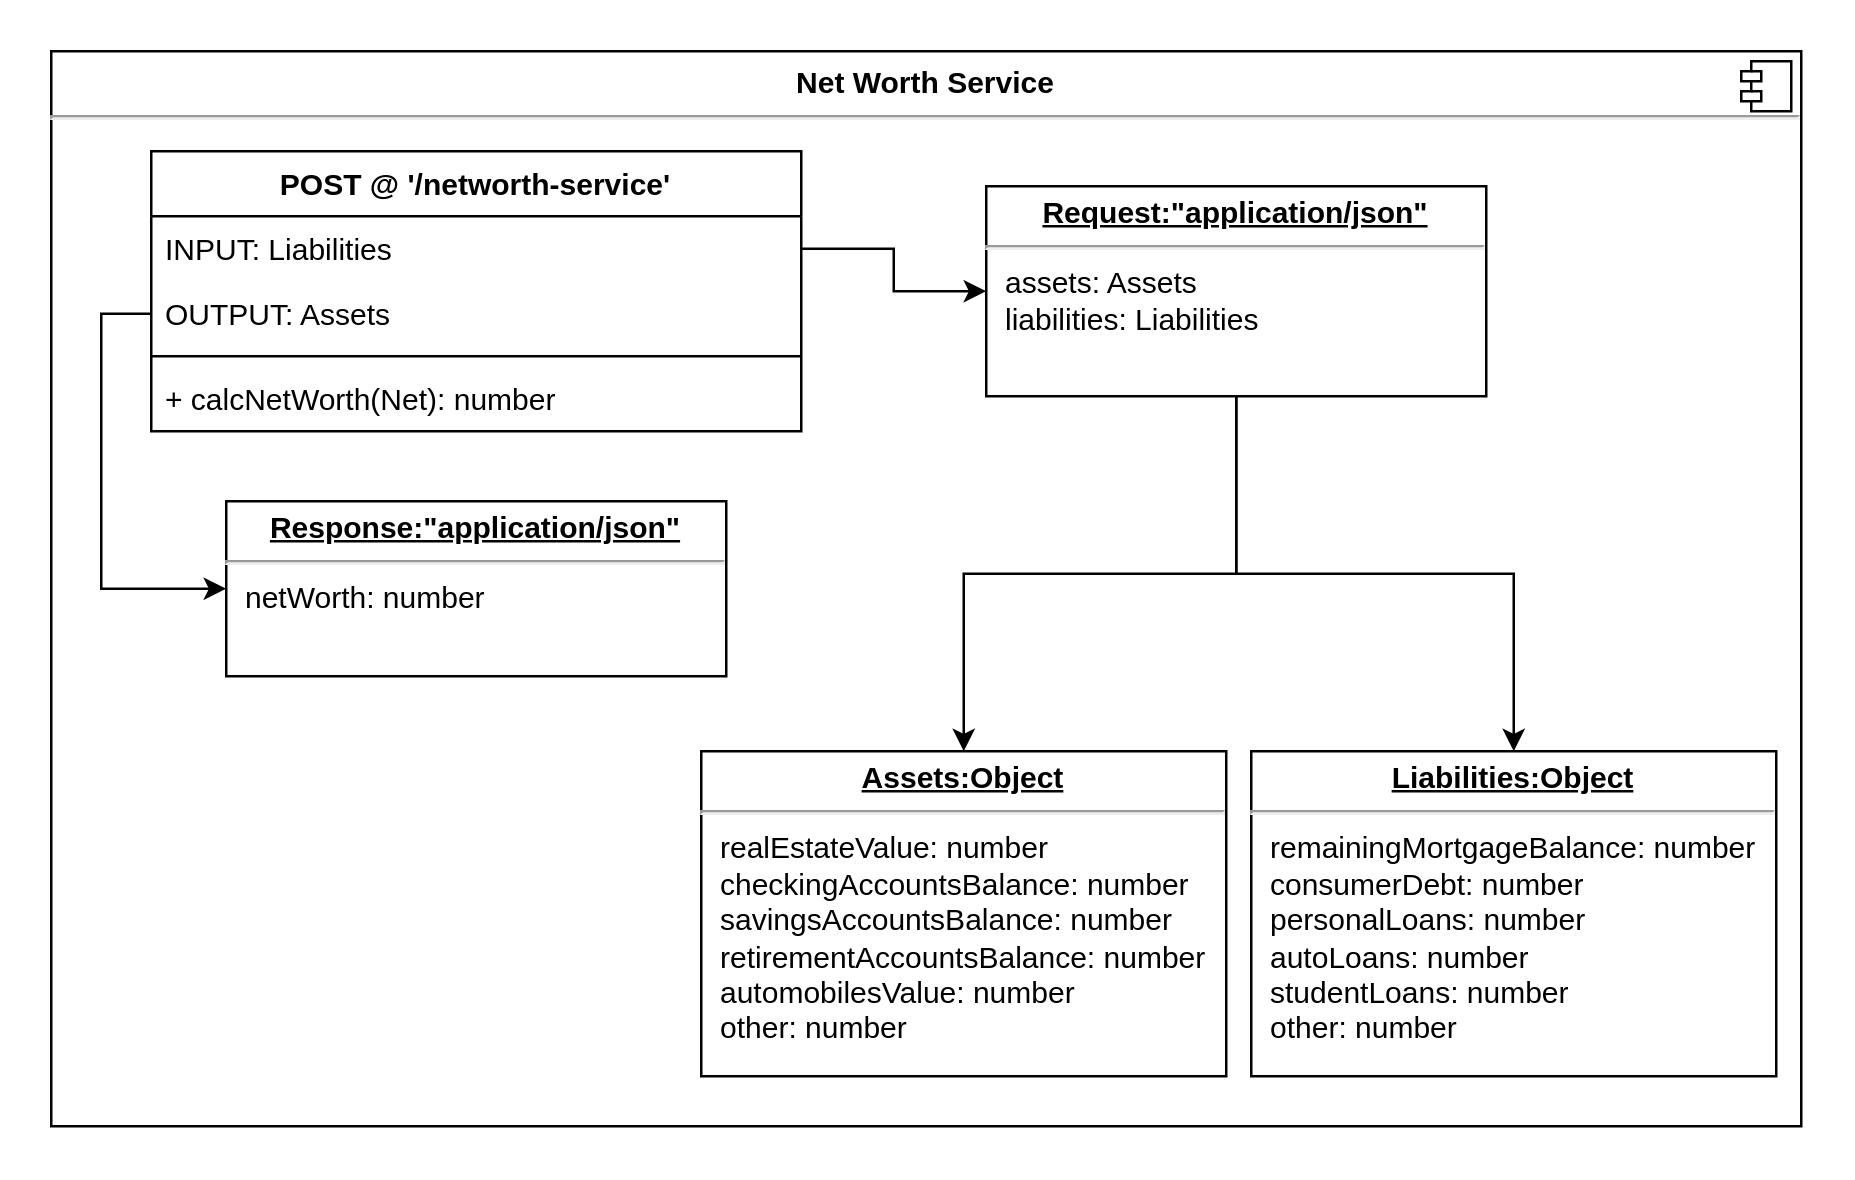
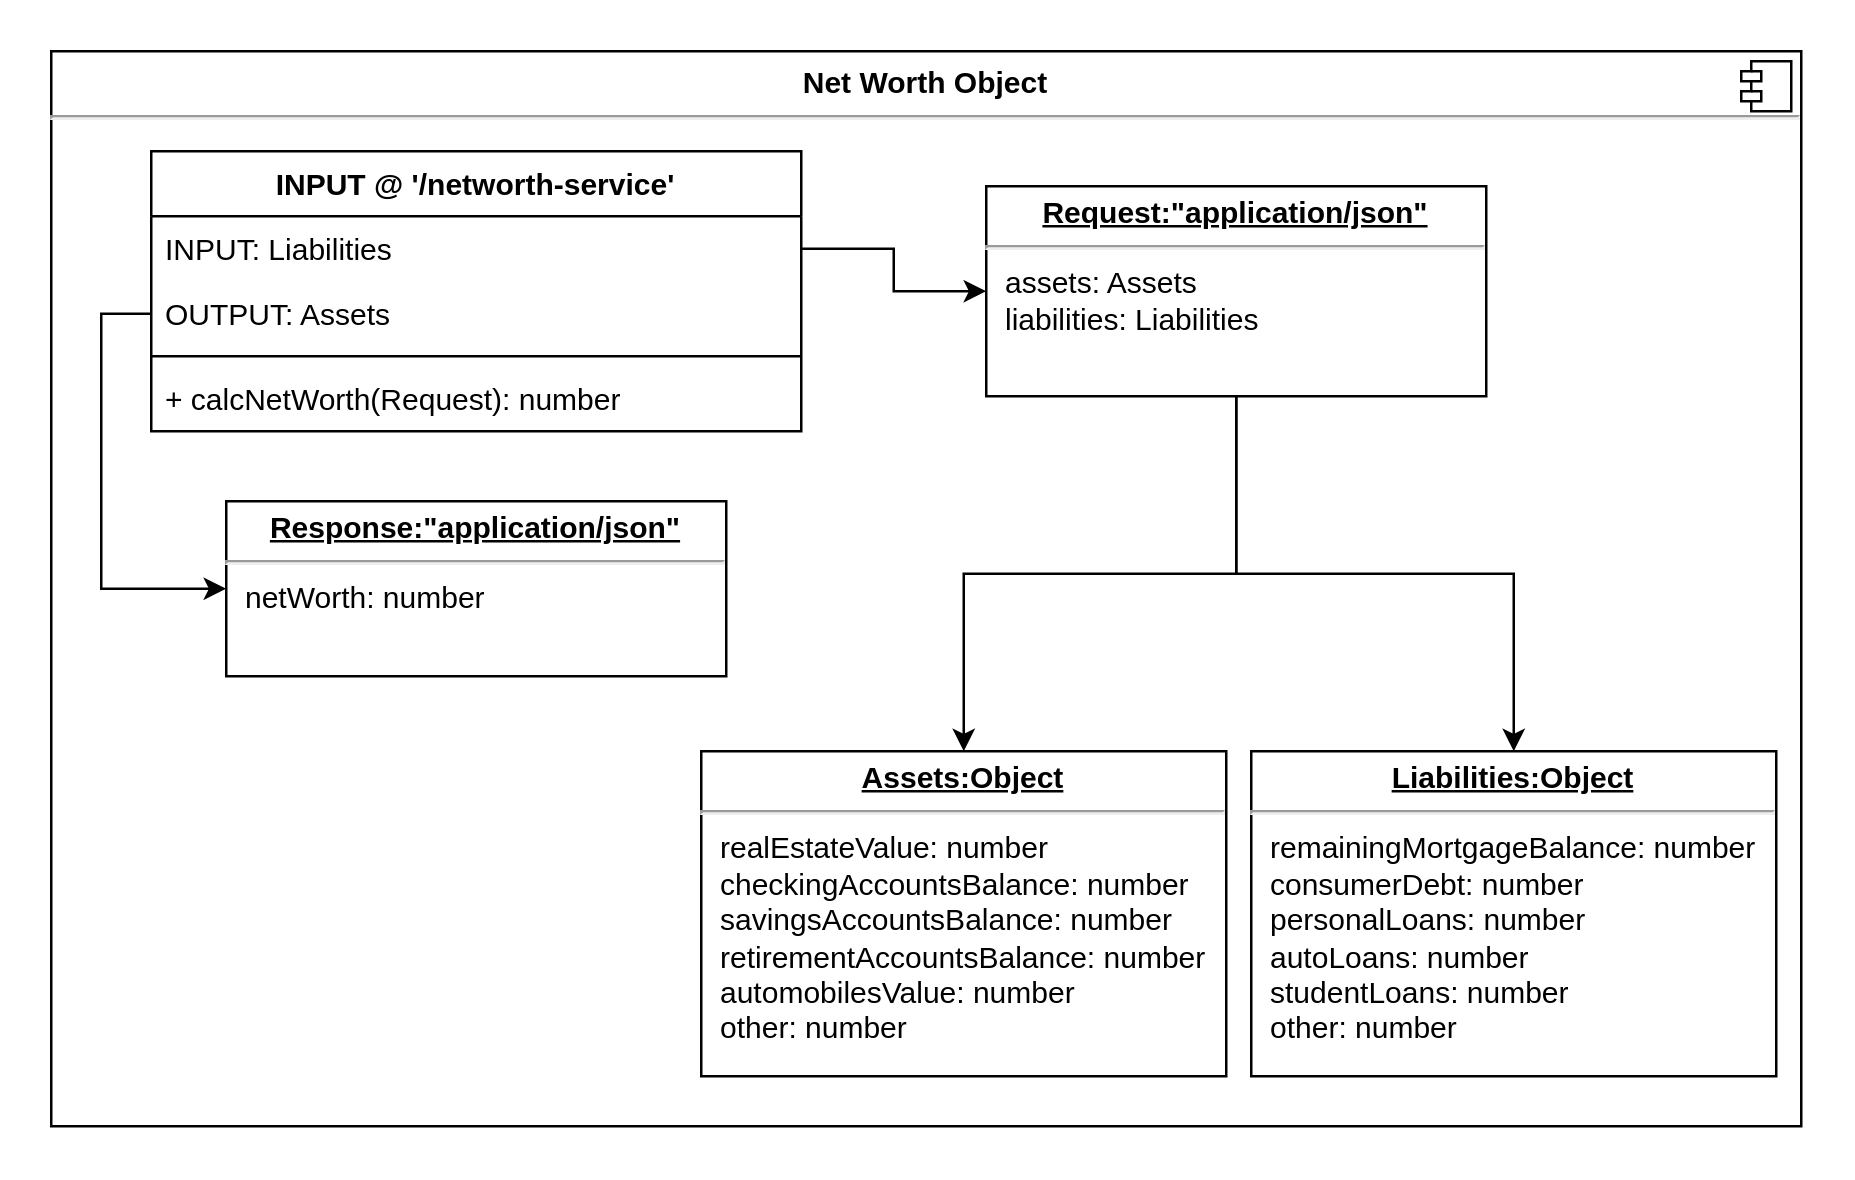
(182, 51) -> (178, 51)
(475, 185) -> (475, 185)
(376, 400) -> (410, 400)
